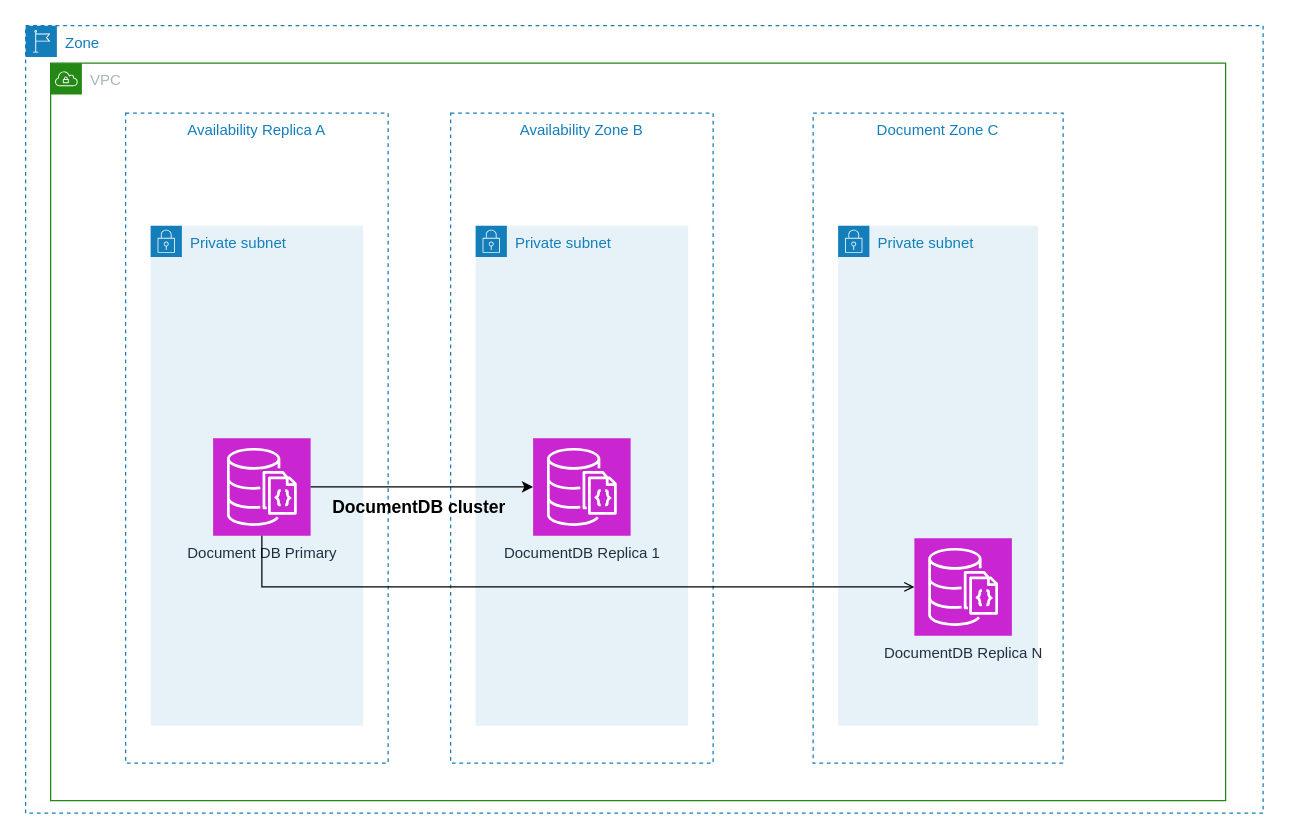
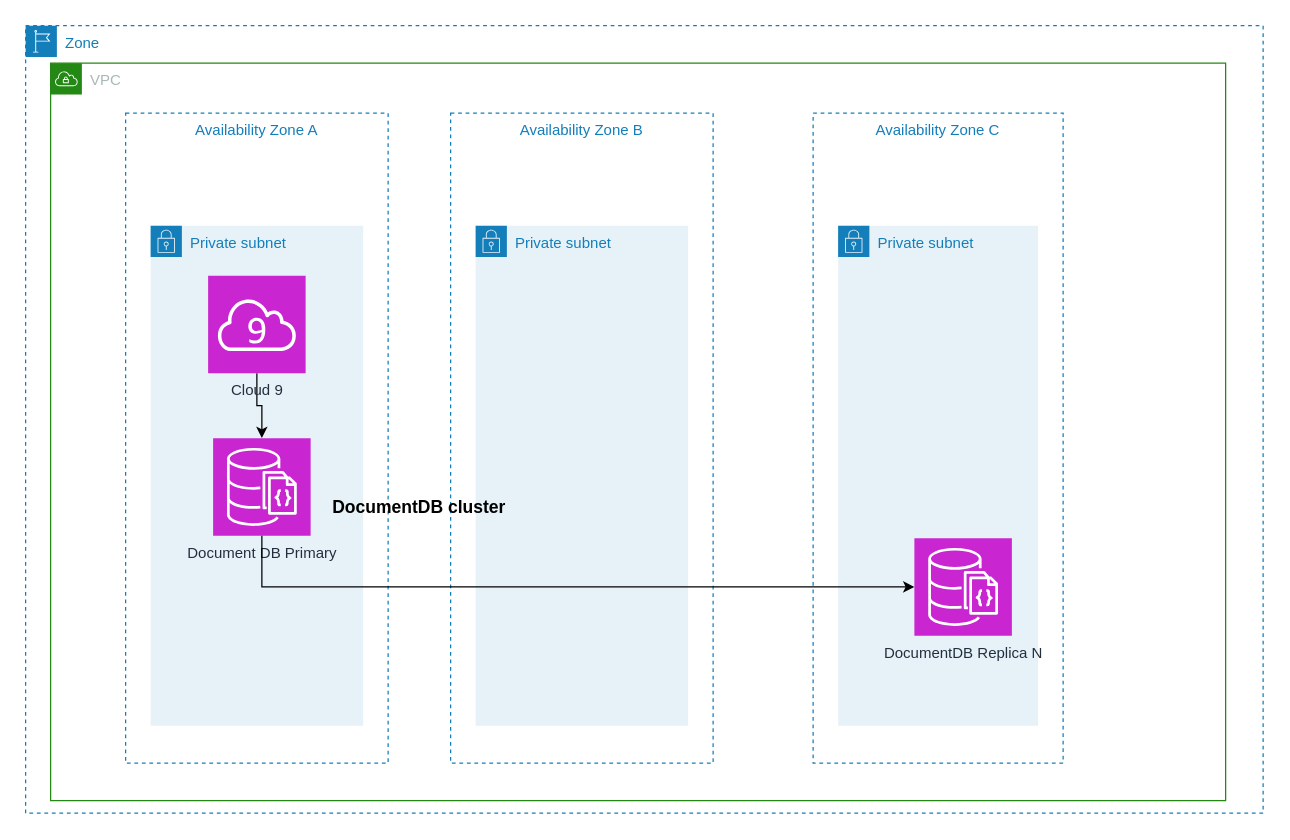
(257, 131) -> (257, 131)
(938, 131) -> (938, 131)
none -> (257, 324)
none -> (257, 404)
(418, 487) -> none
(582, 487) -> none
(906, 587) -> (904, 587)
